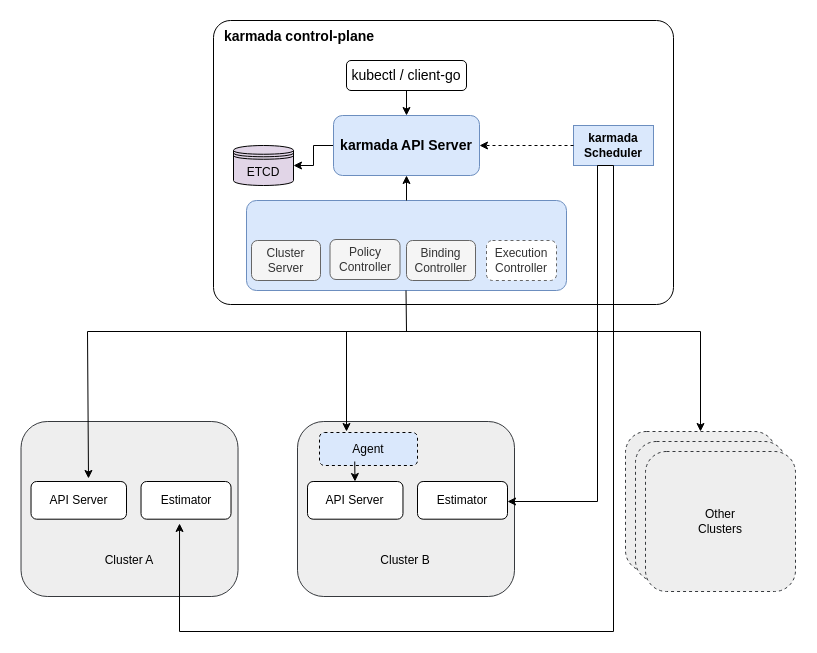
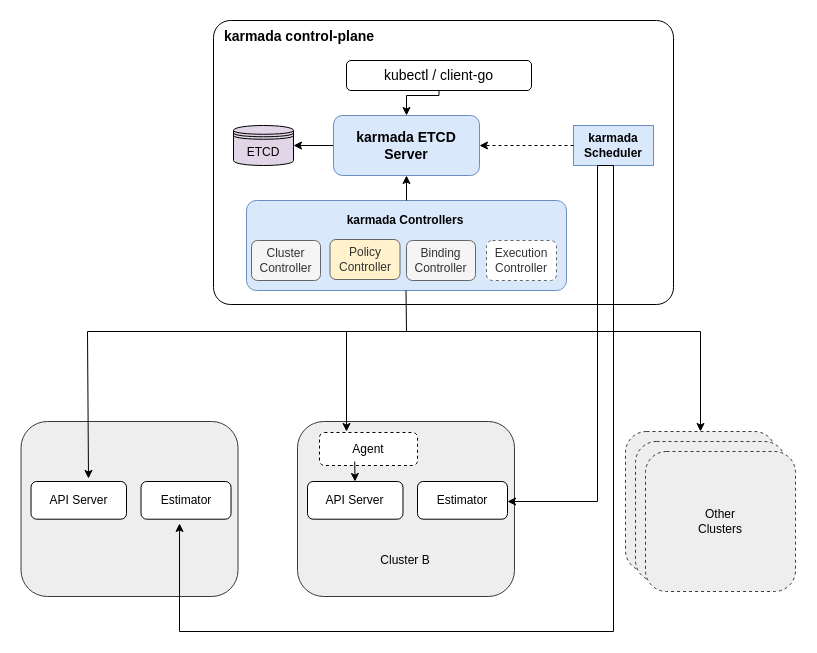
(407, 76) -> (439, 76)
(407, 146) -> (407, 146)
(264, 166) -> (264, 146)
none -> (406, 221)
(365, 260) -> (365, 260)
(286, 261) -> (286, 261)
(369, 449) -> (369, 449)
(130, 561) -> none
